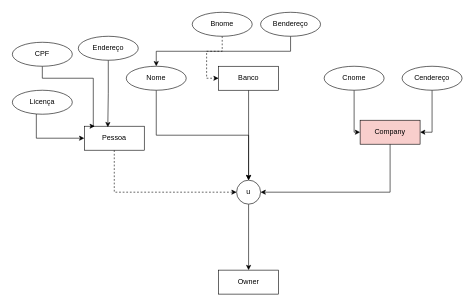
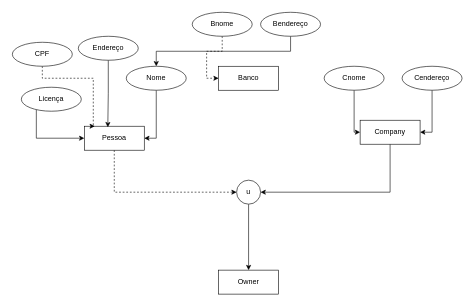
(86, 78) -> (86, 78)
(42, 102) -> (51, 99)
(249, 112) -> none
(390, 132) -> (390, 132)
(199, 135) -> (149, 138)
